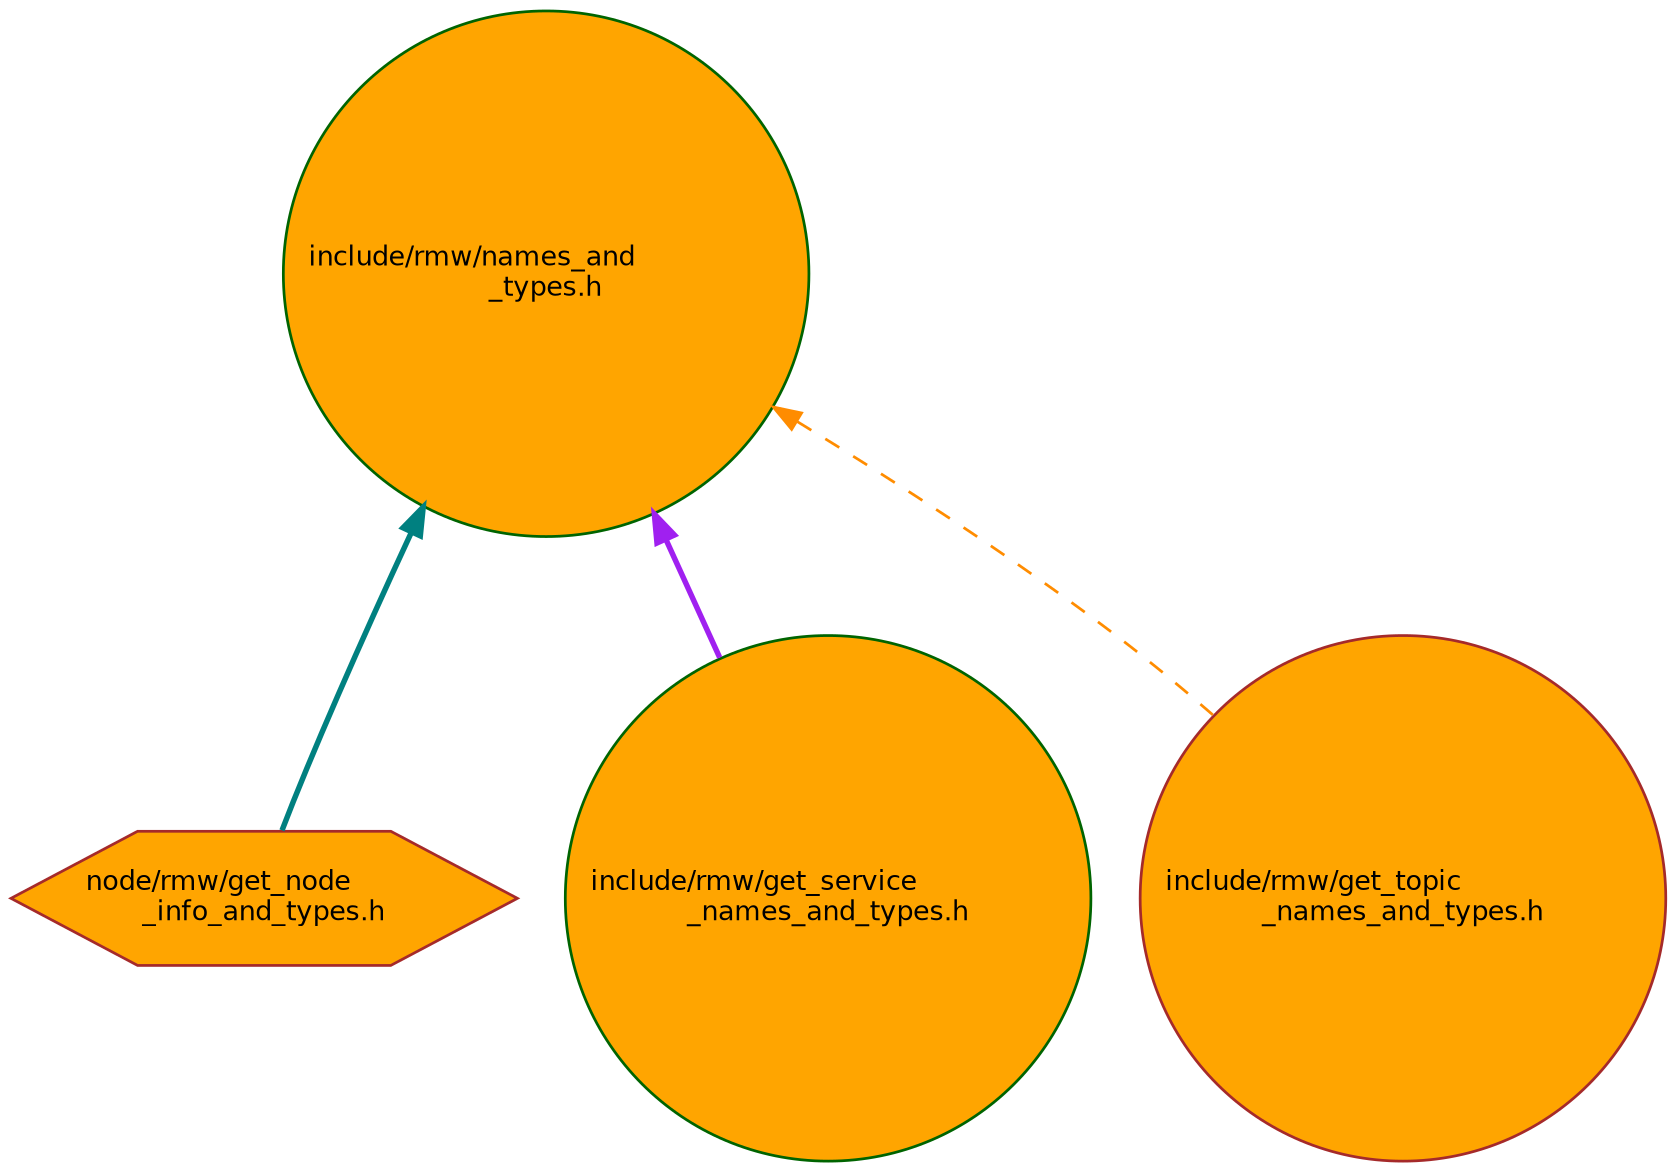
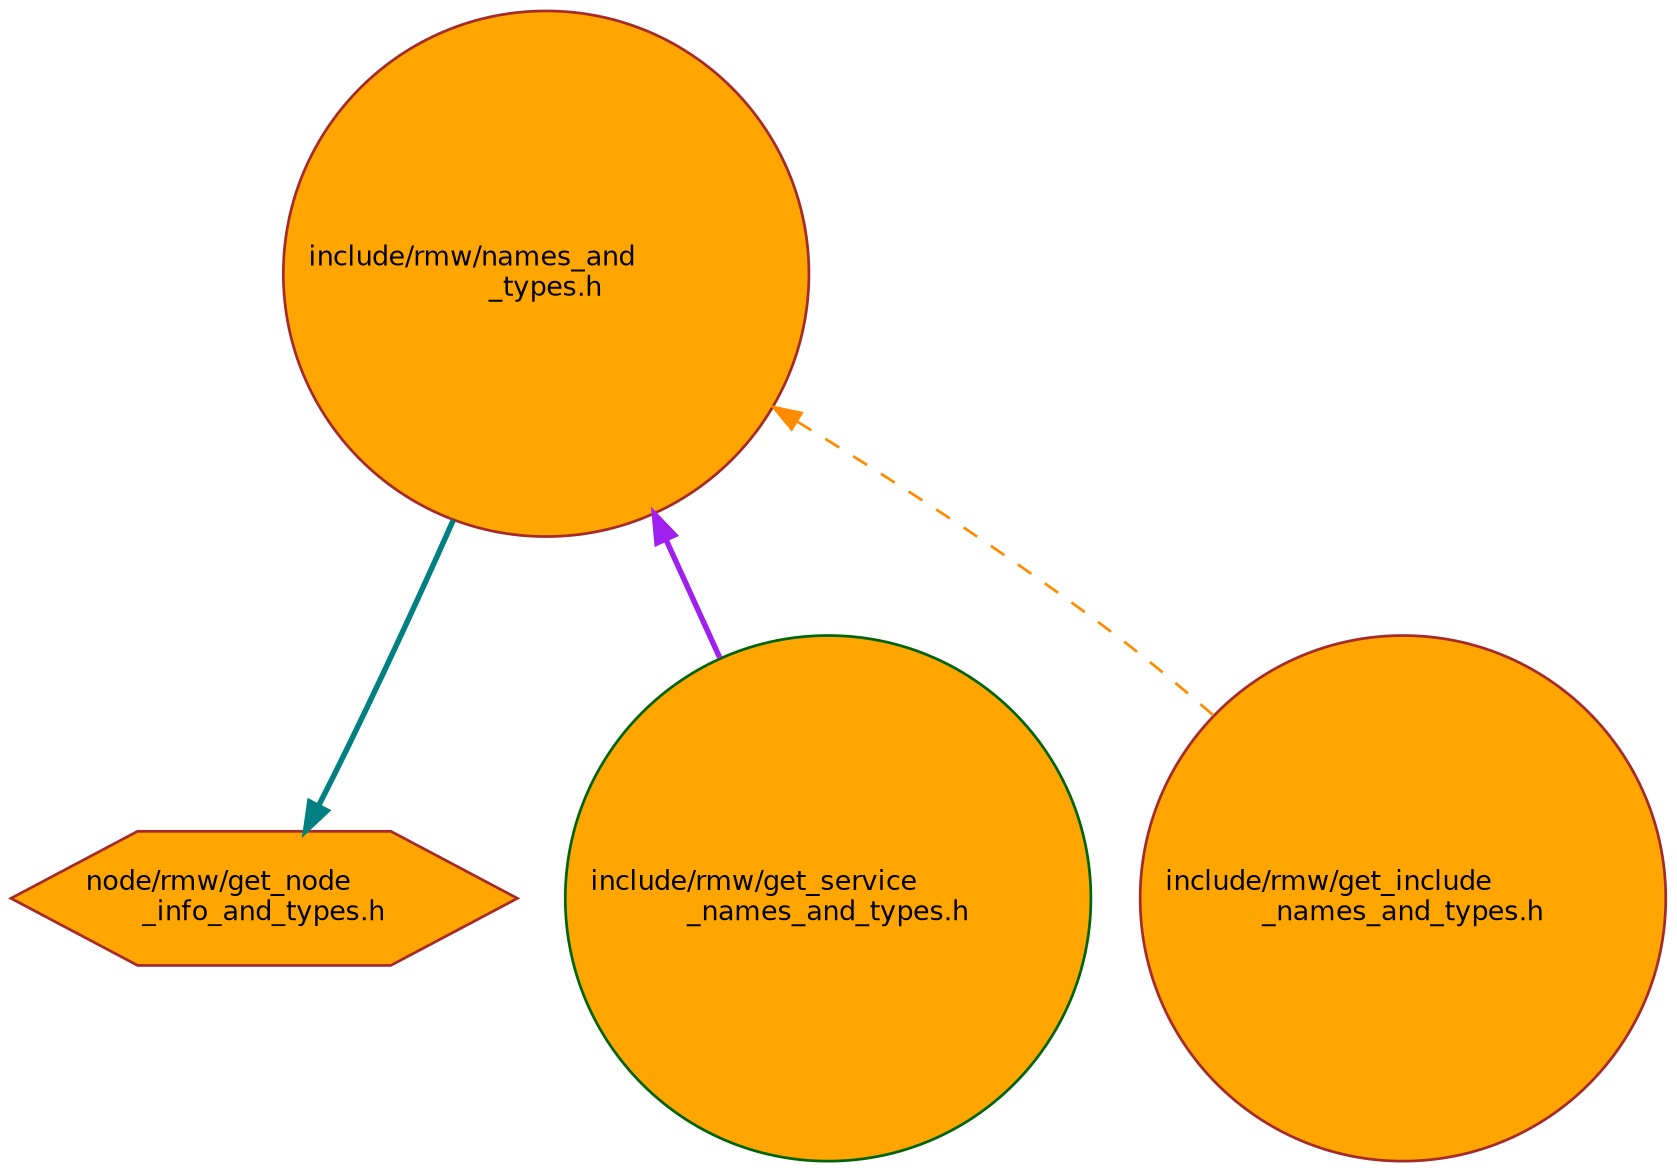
(546, 274) -> (546, 274)
(345, 680) -> (388, 664)
(1403, 898) -> (1403, 898)
